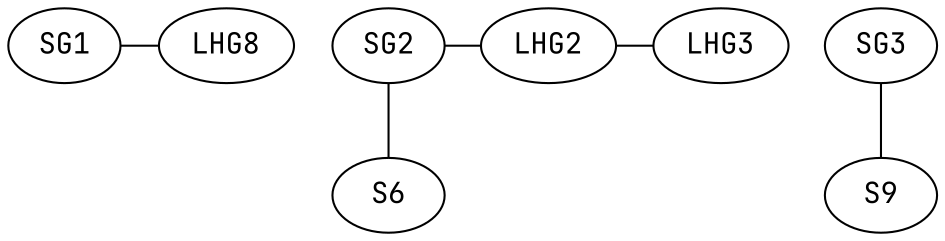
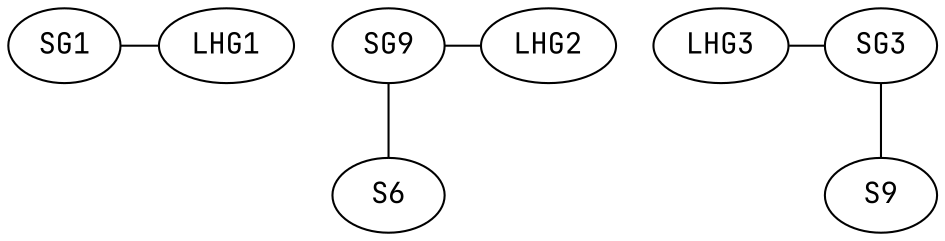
(226, 46) -> (226, 46)
(389, 46) -> (389, 46)
(635, 46) -> (807, 46)
